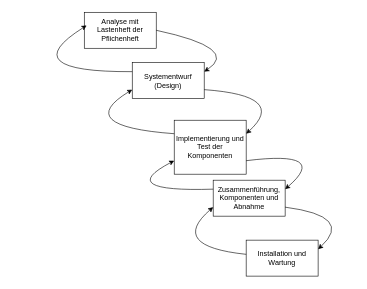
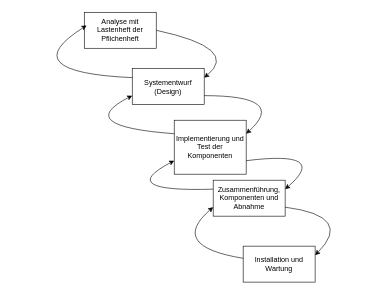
(168, 81) -> (168, 87)
(282, 258) -> (279, 264)
